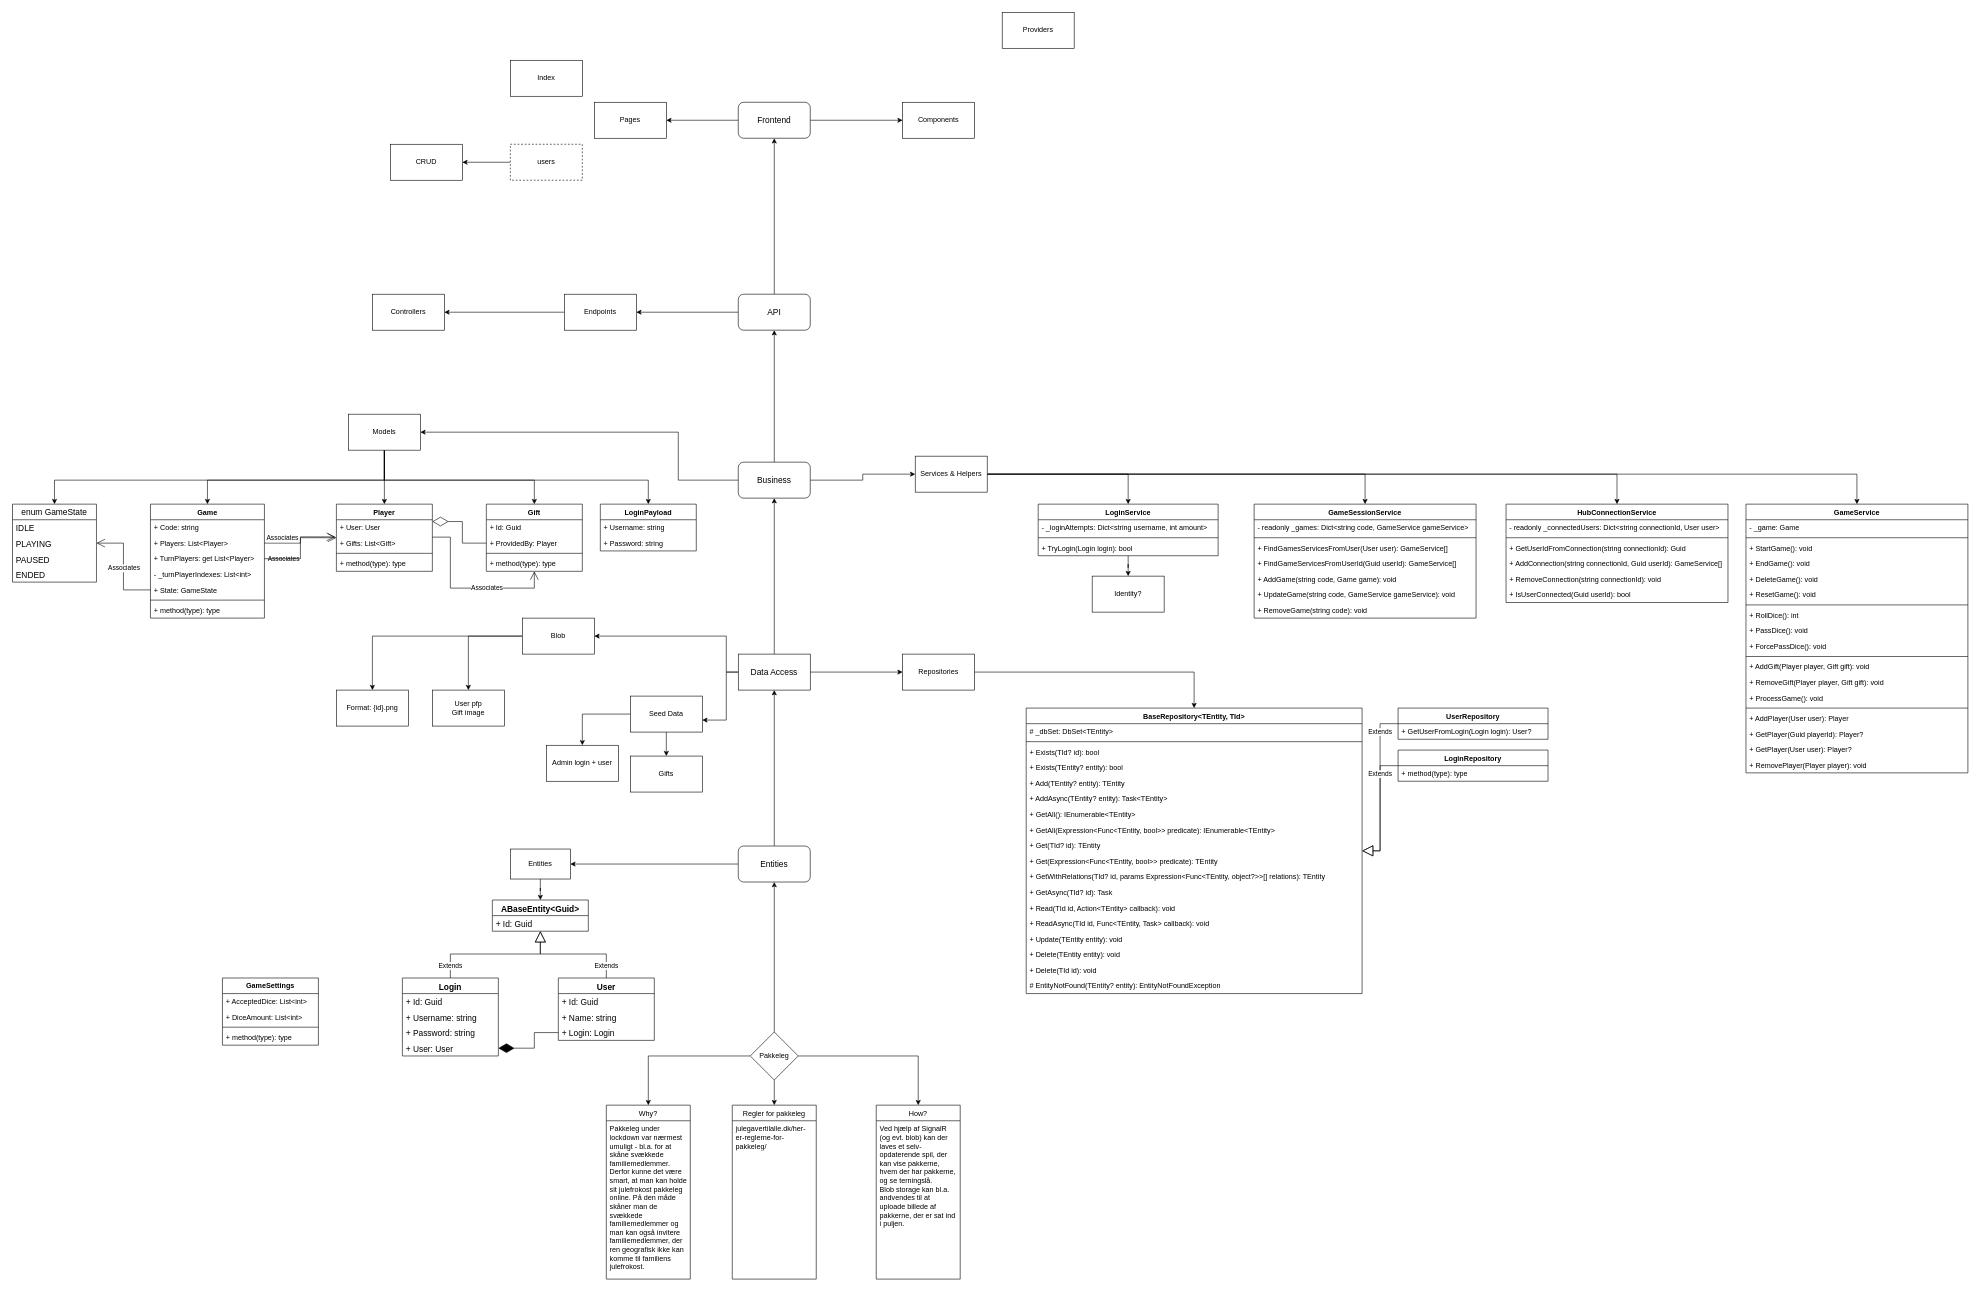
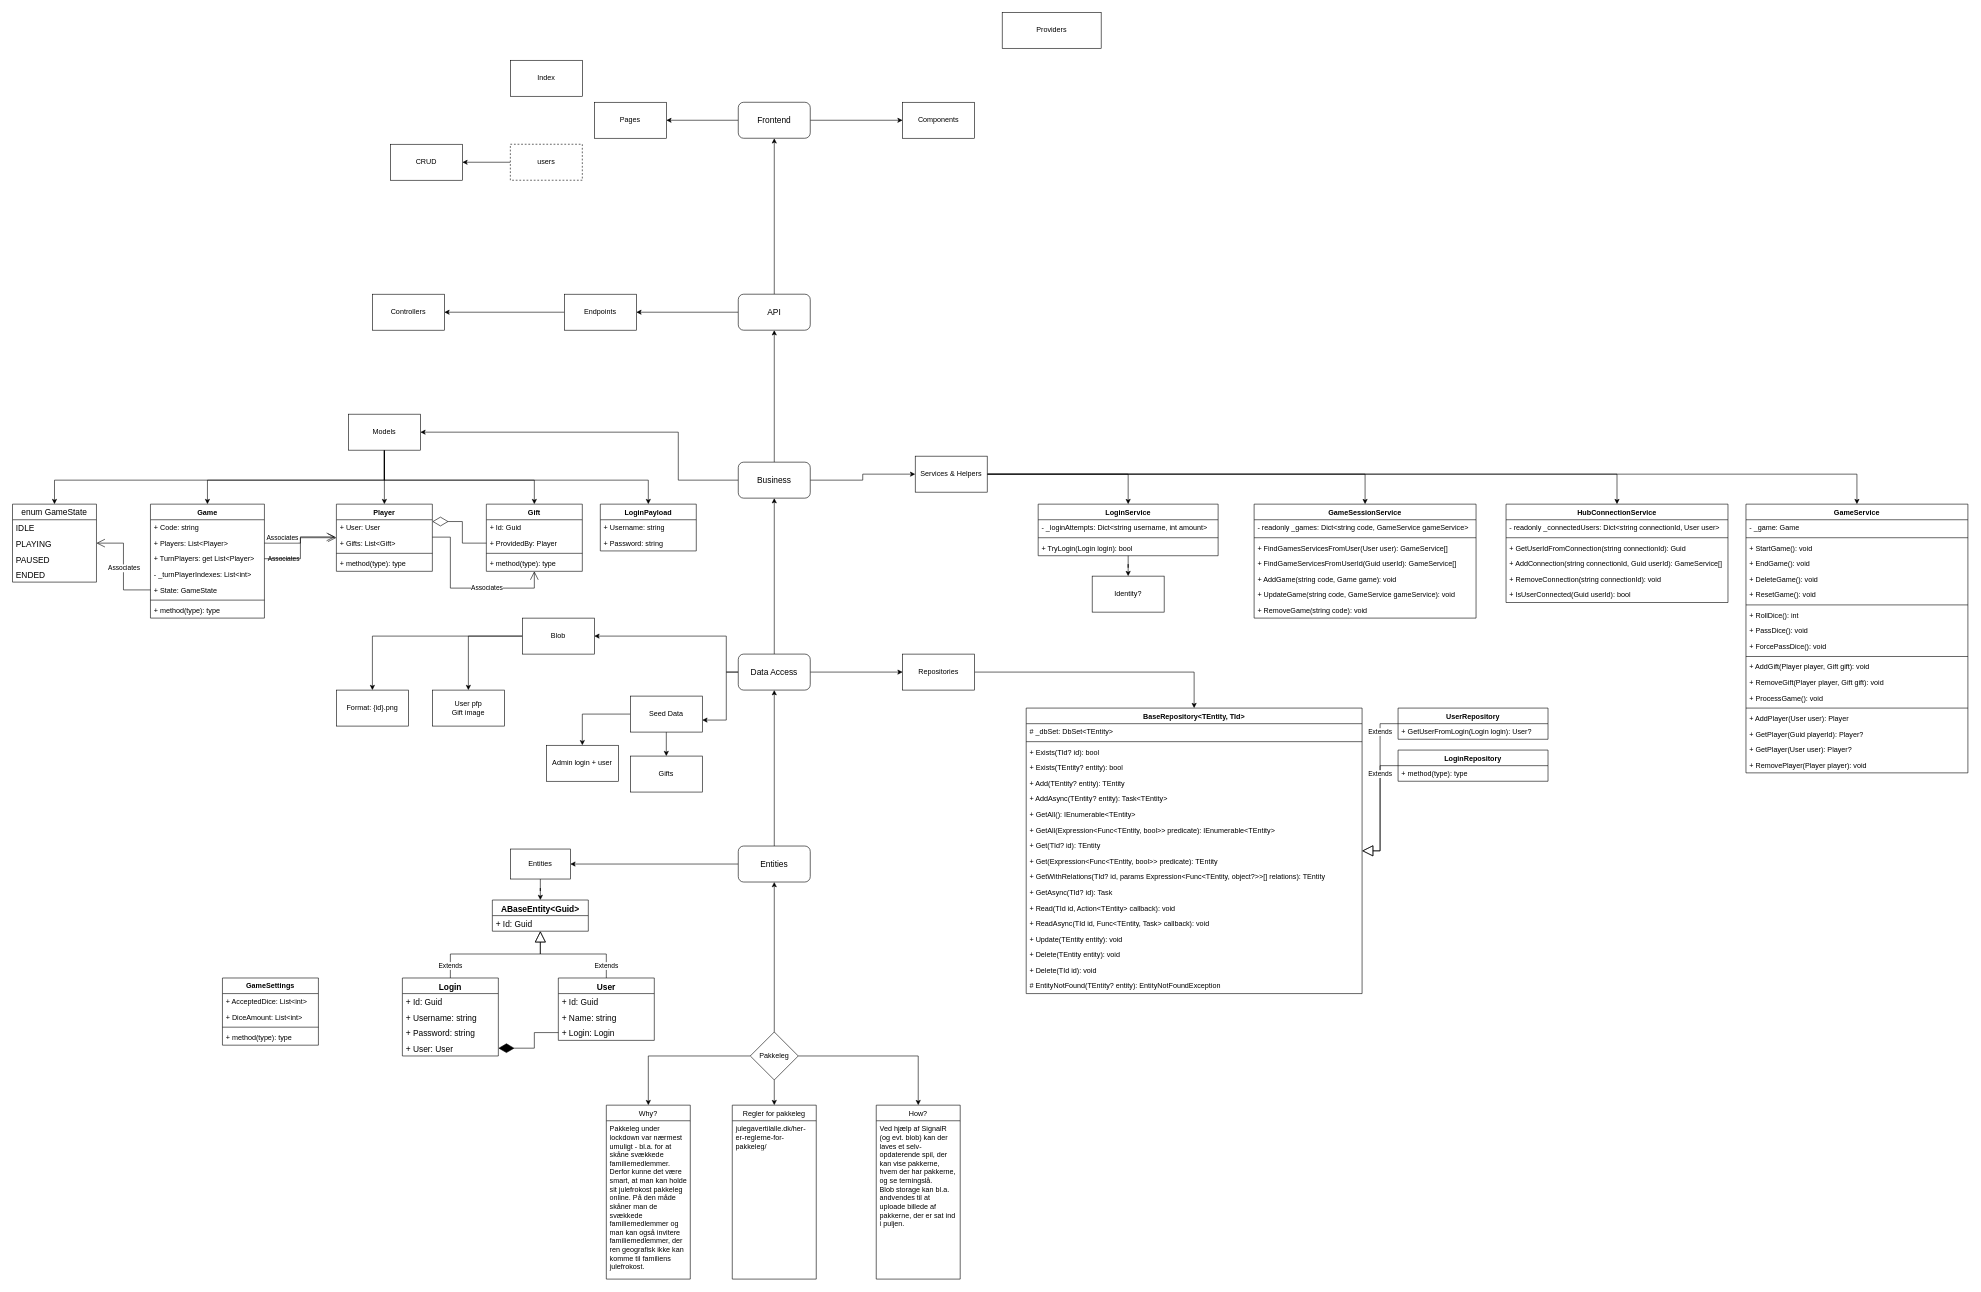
(1038, 30) -> (1052, 30)
(774, 672) -> (774, 672)
